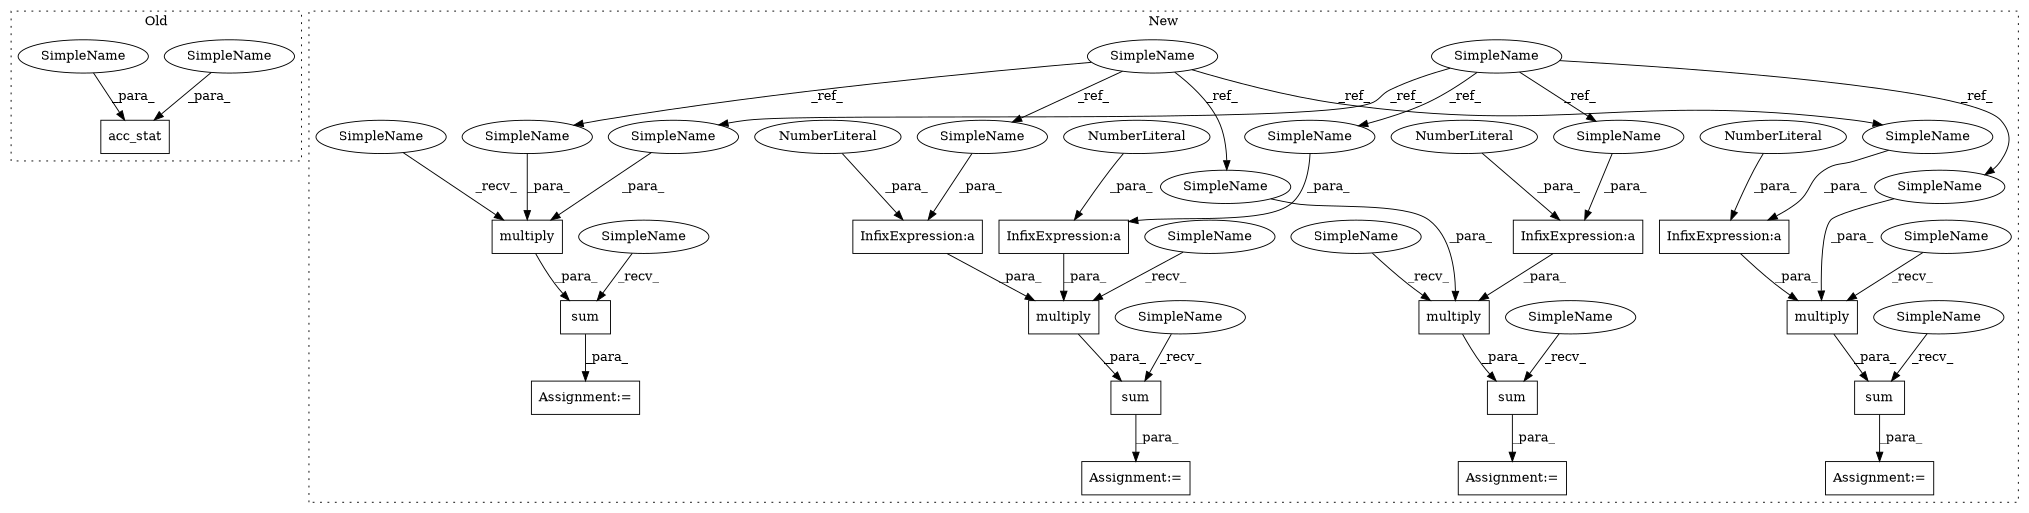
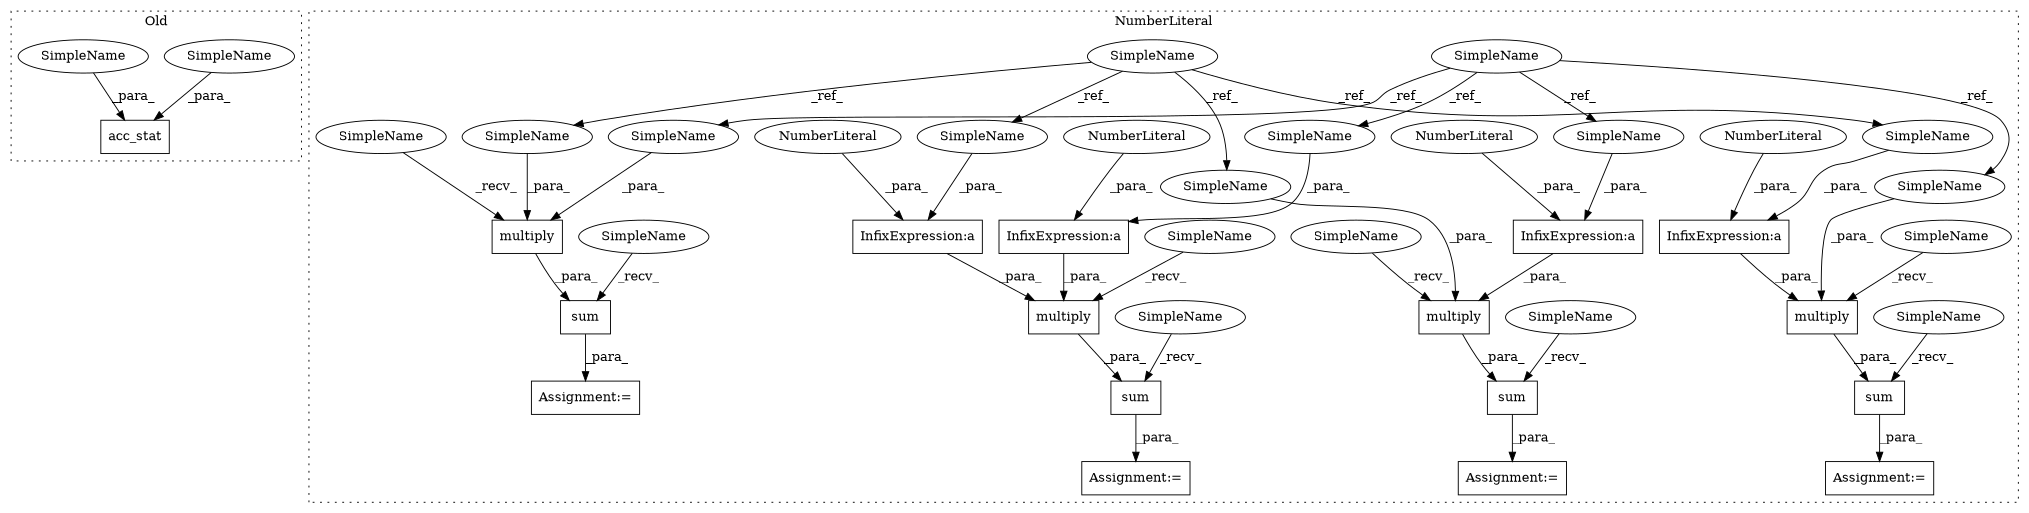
(1164, 22) -> (1164, 22)
